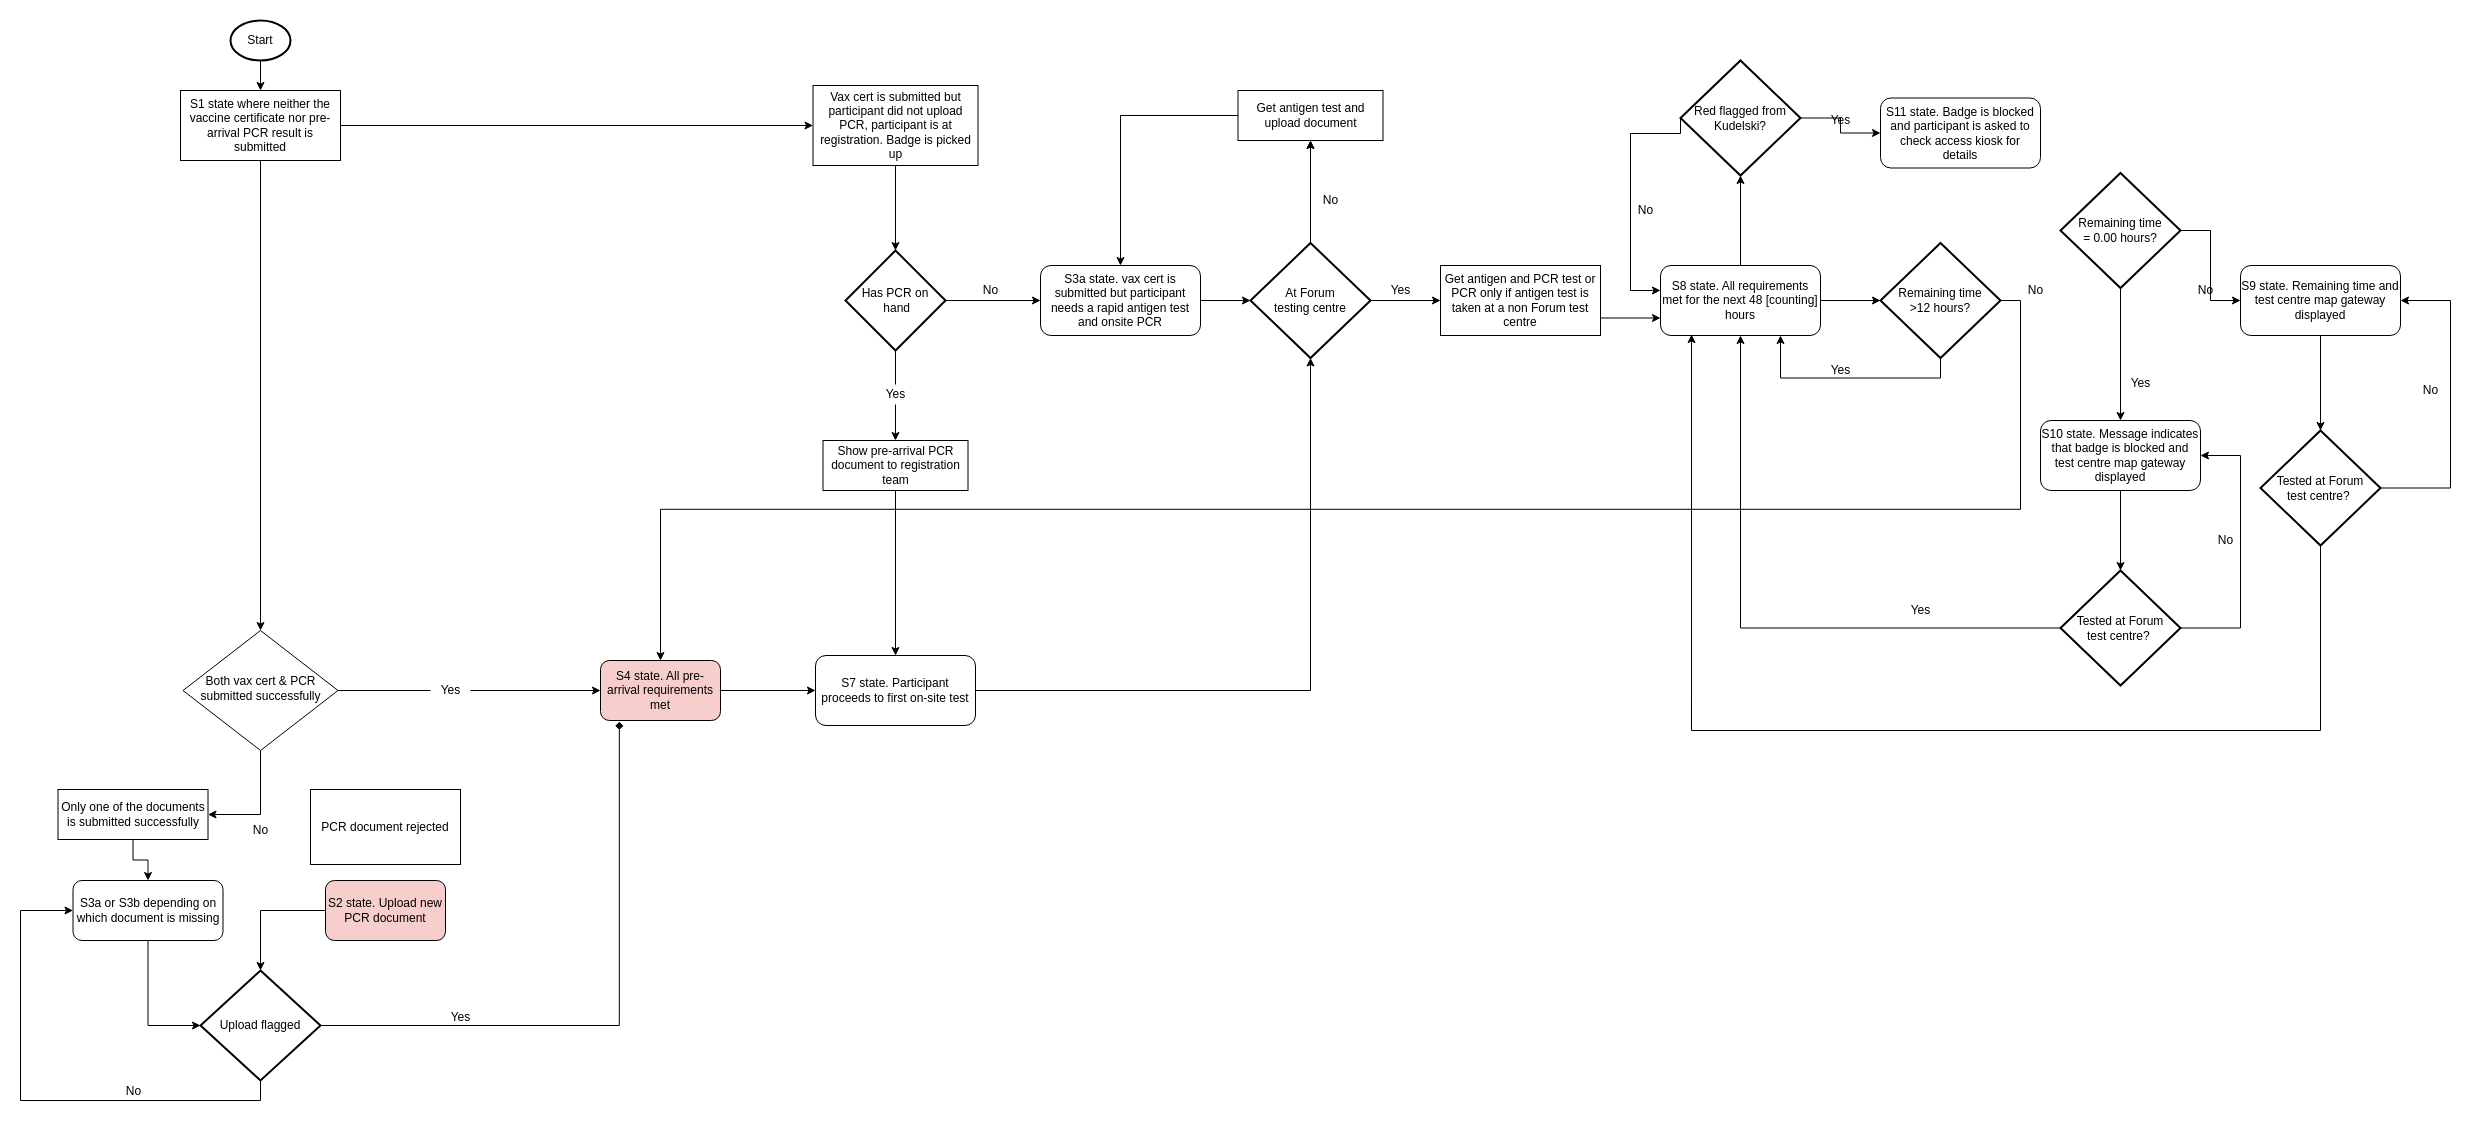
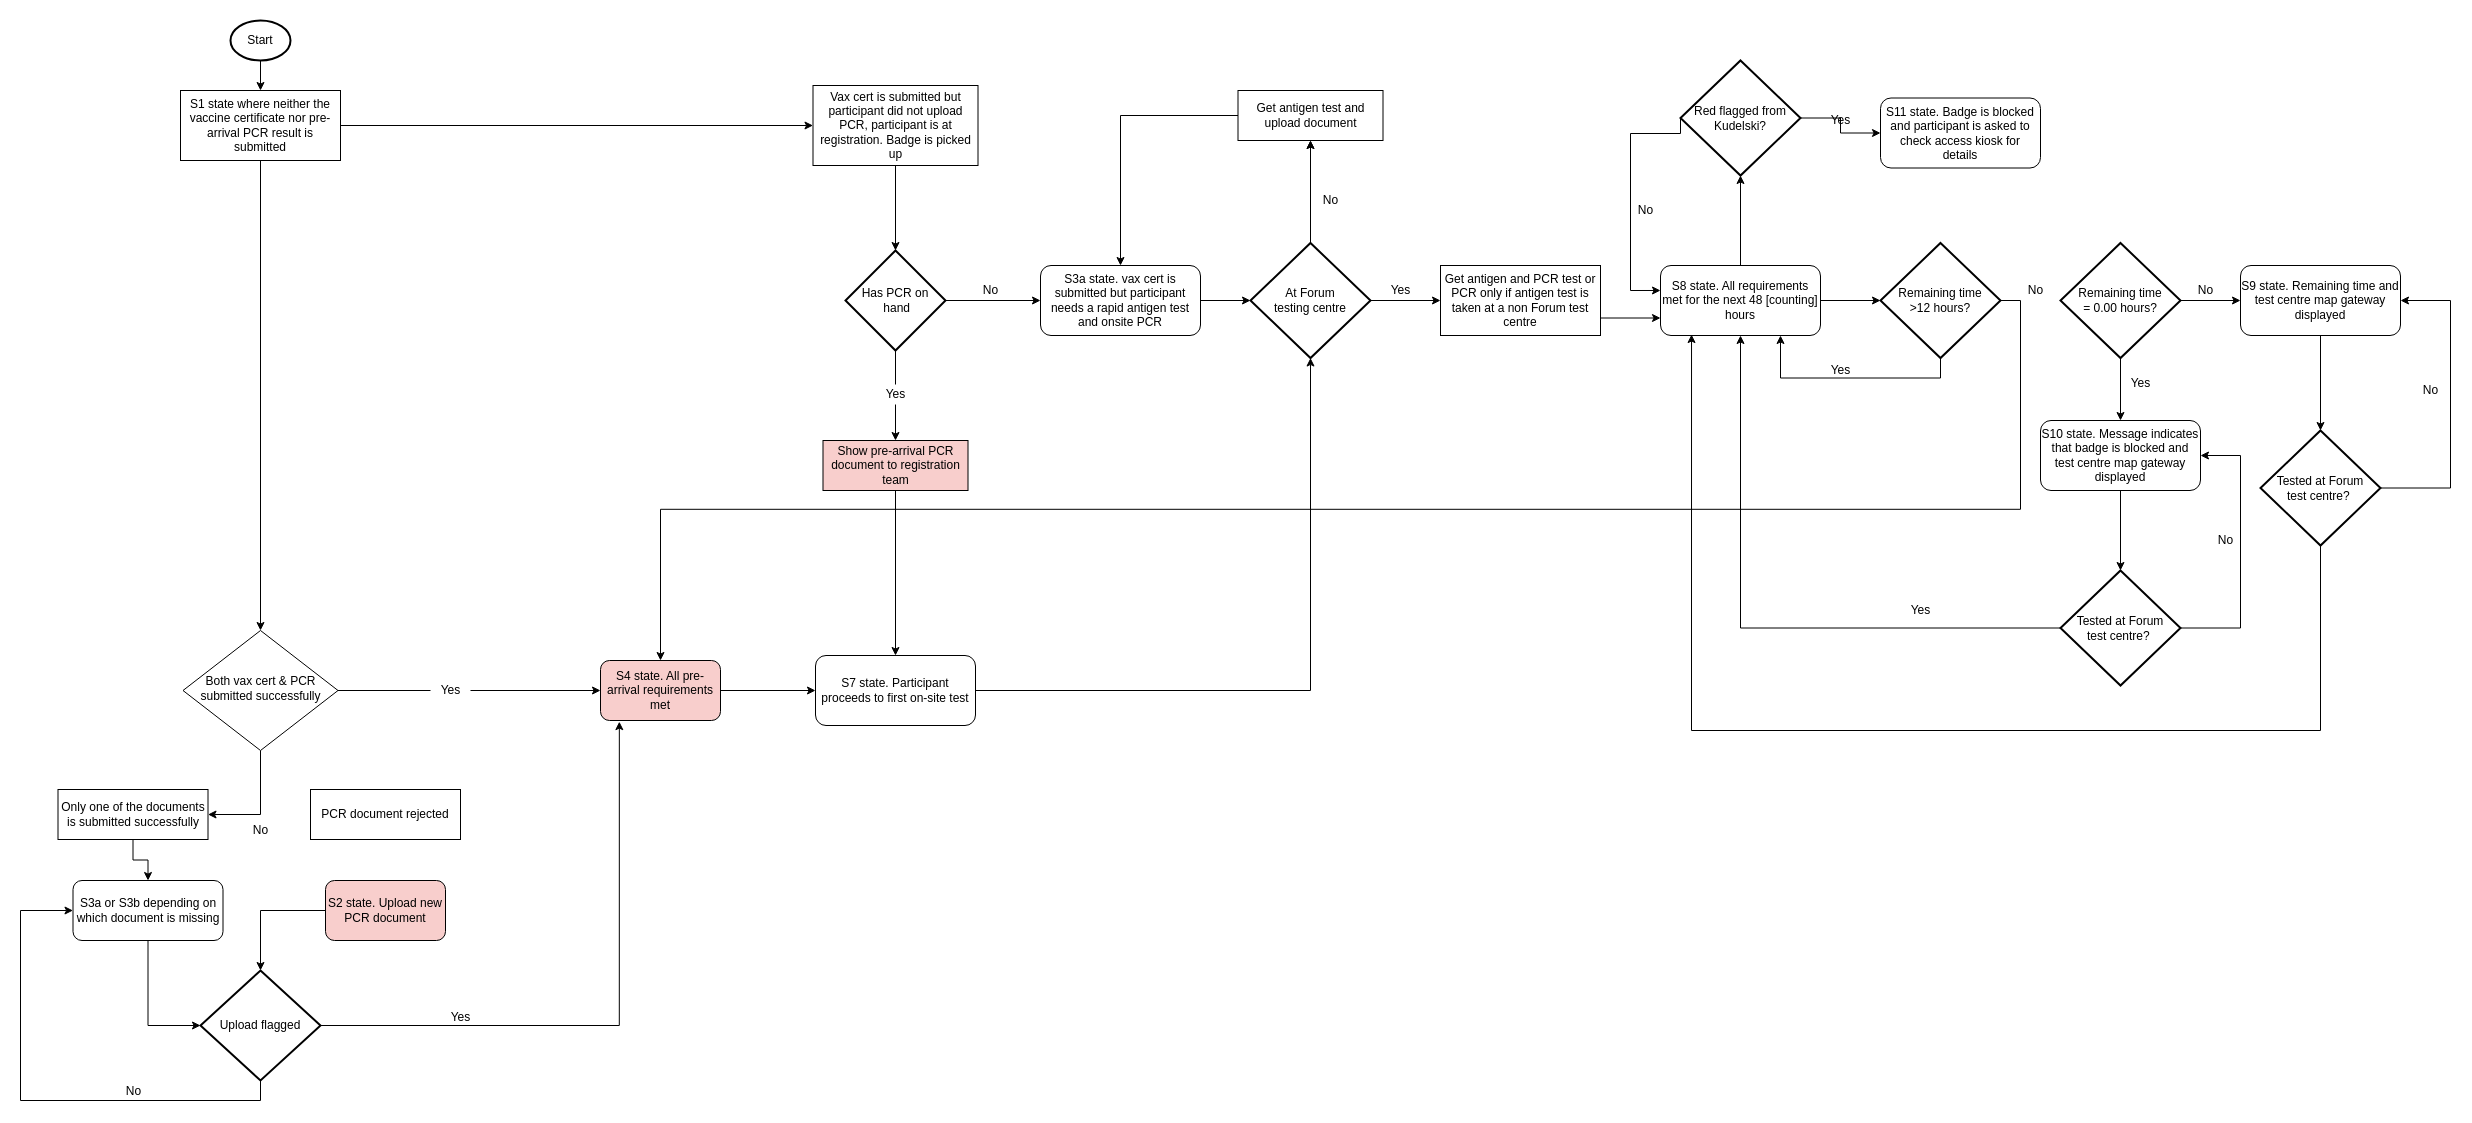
(2121, 231) -> (2121, 301)
(896, 466) -> (896, 466)
(619, 730) -> (619, 730)
(386, 827) -> (386, 815)
